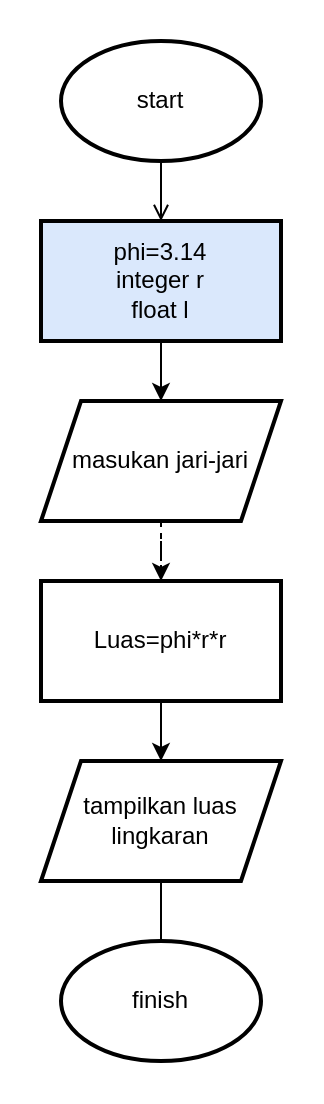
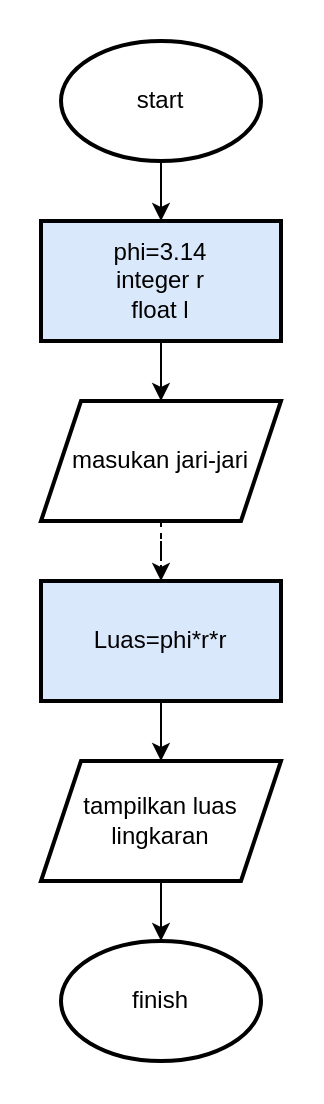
(161, 209) -> (161, 206)
(161, 641) -> (161, 641)
(161, 931) -> (161, 926)
